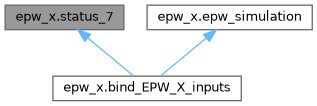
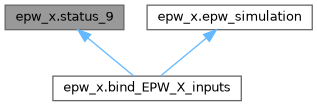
(65, 17) -> (65, 17)
